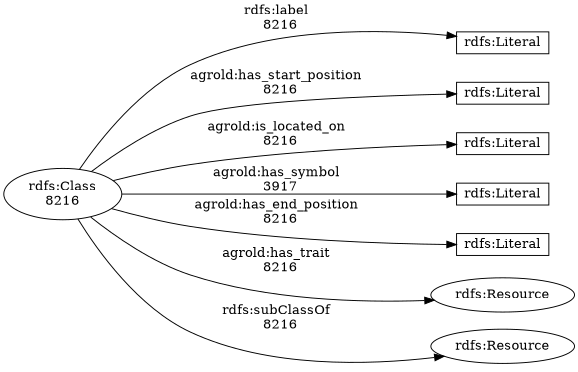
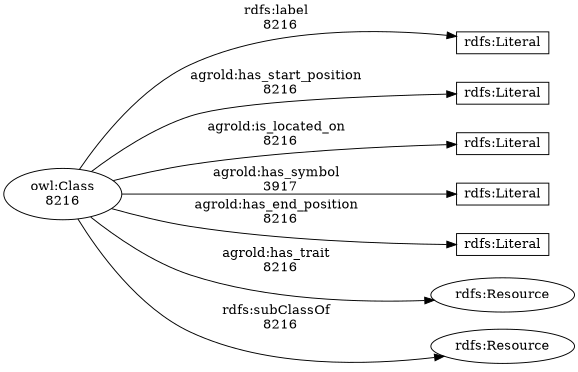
(63, 194) -> (63, 194)
